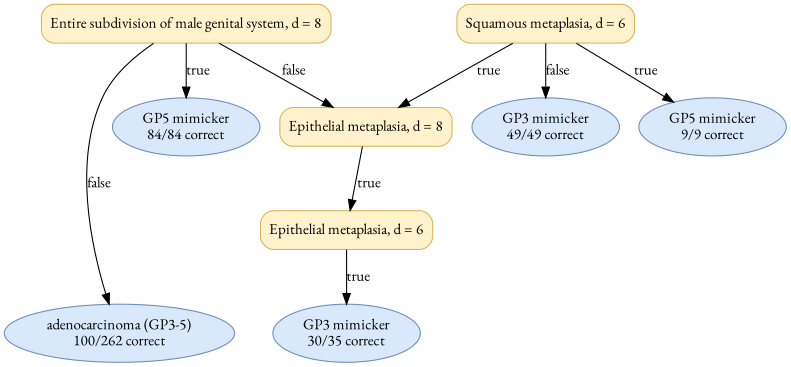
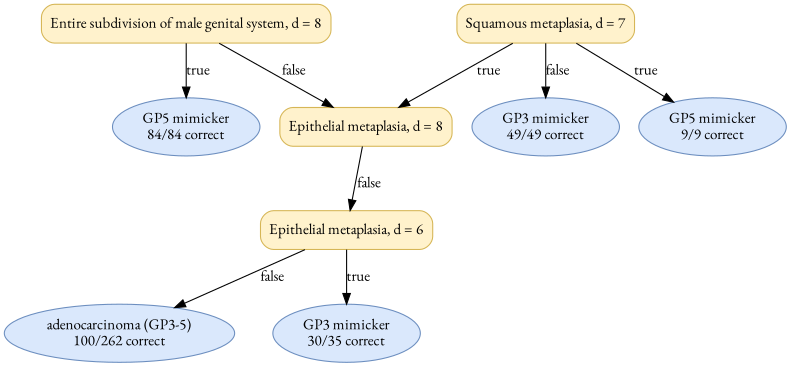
(546, 24) -> (546, 24)
(88, 158) -> (245, 276)
(369, 183) -> (369, 183)
